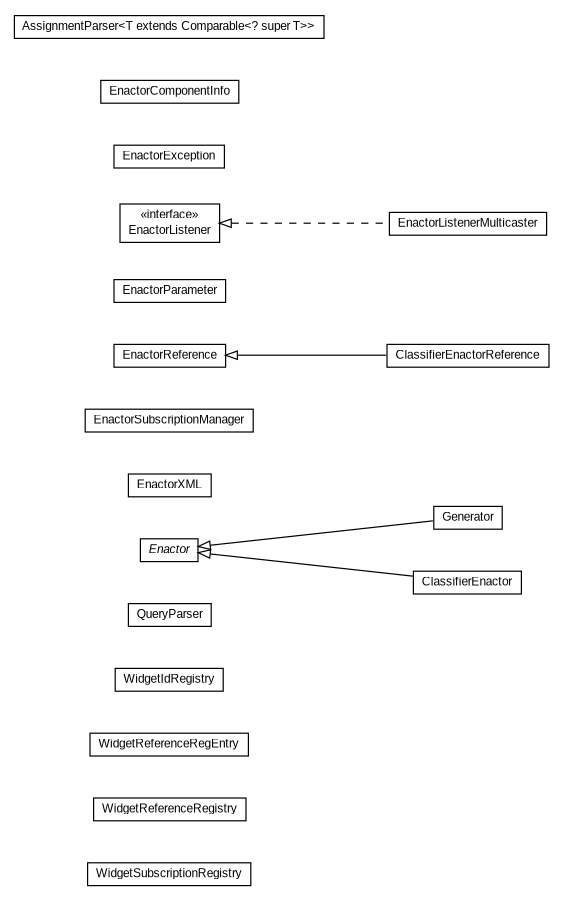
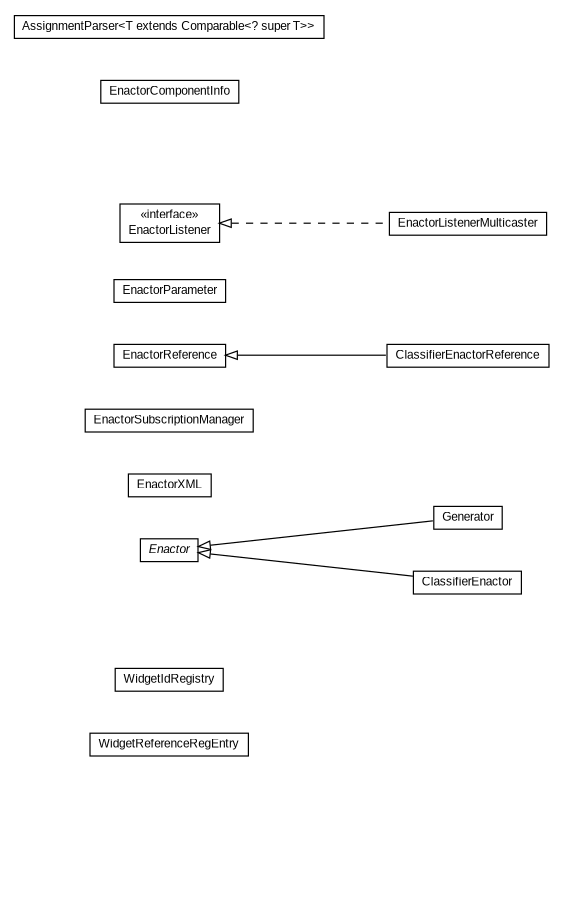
(169, 156) -> none
(169, 614) -> none
(169, 809) -> none
(169, 874) -> none
